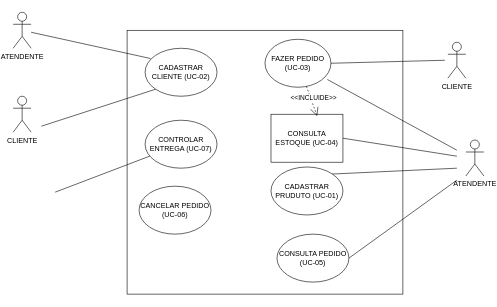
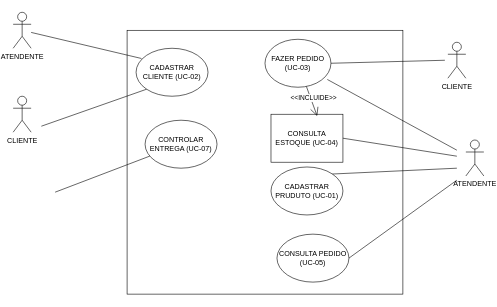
(181, 72) -> (172, 72)
(311, 100) -> (311, 100)
(175, 210) -> none
